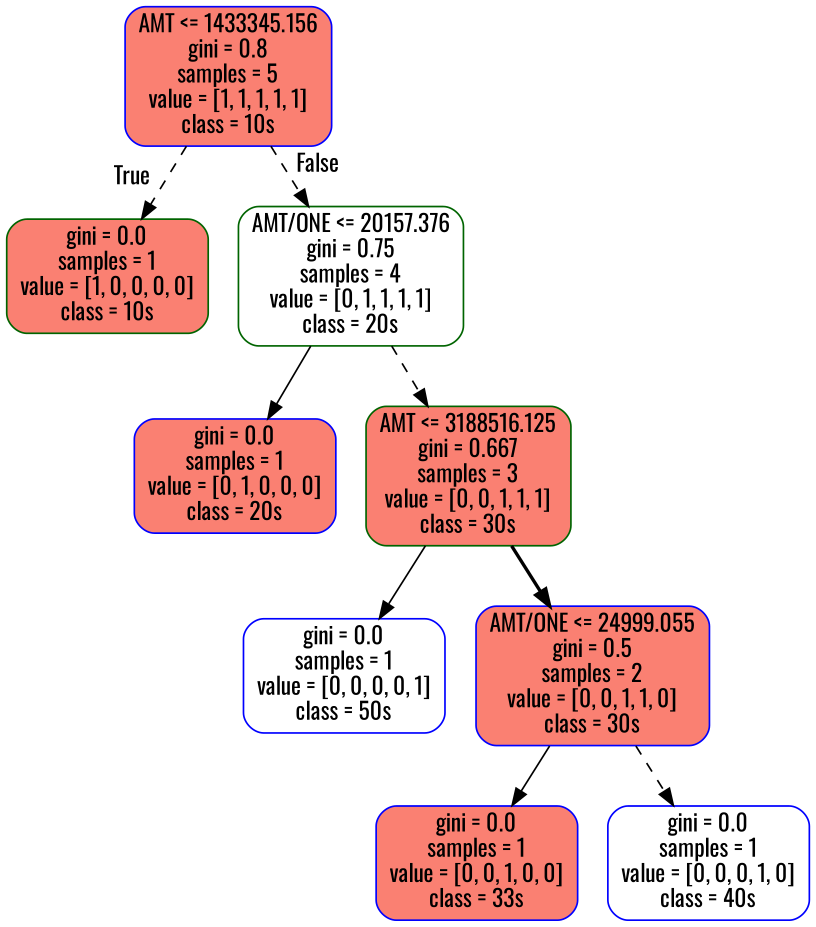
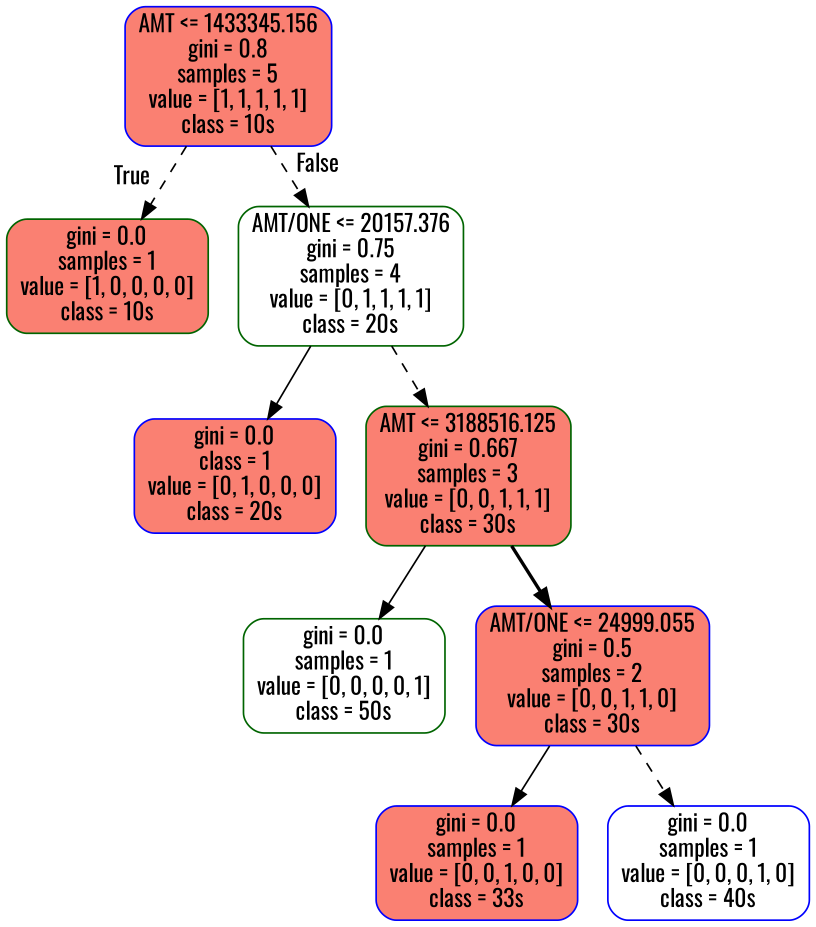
(235, 476) -> (235, 476)
(344, 676) -> (344, 676)
